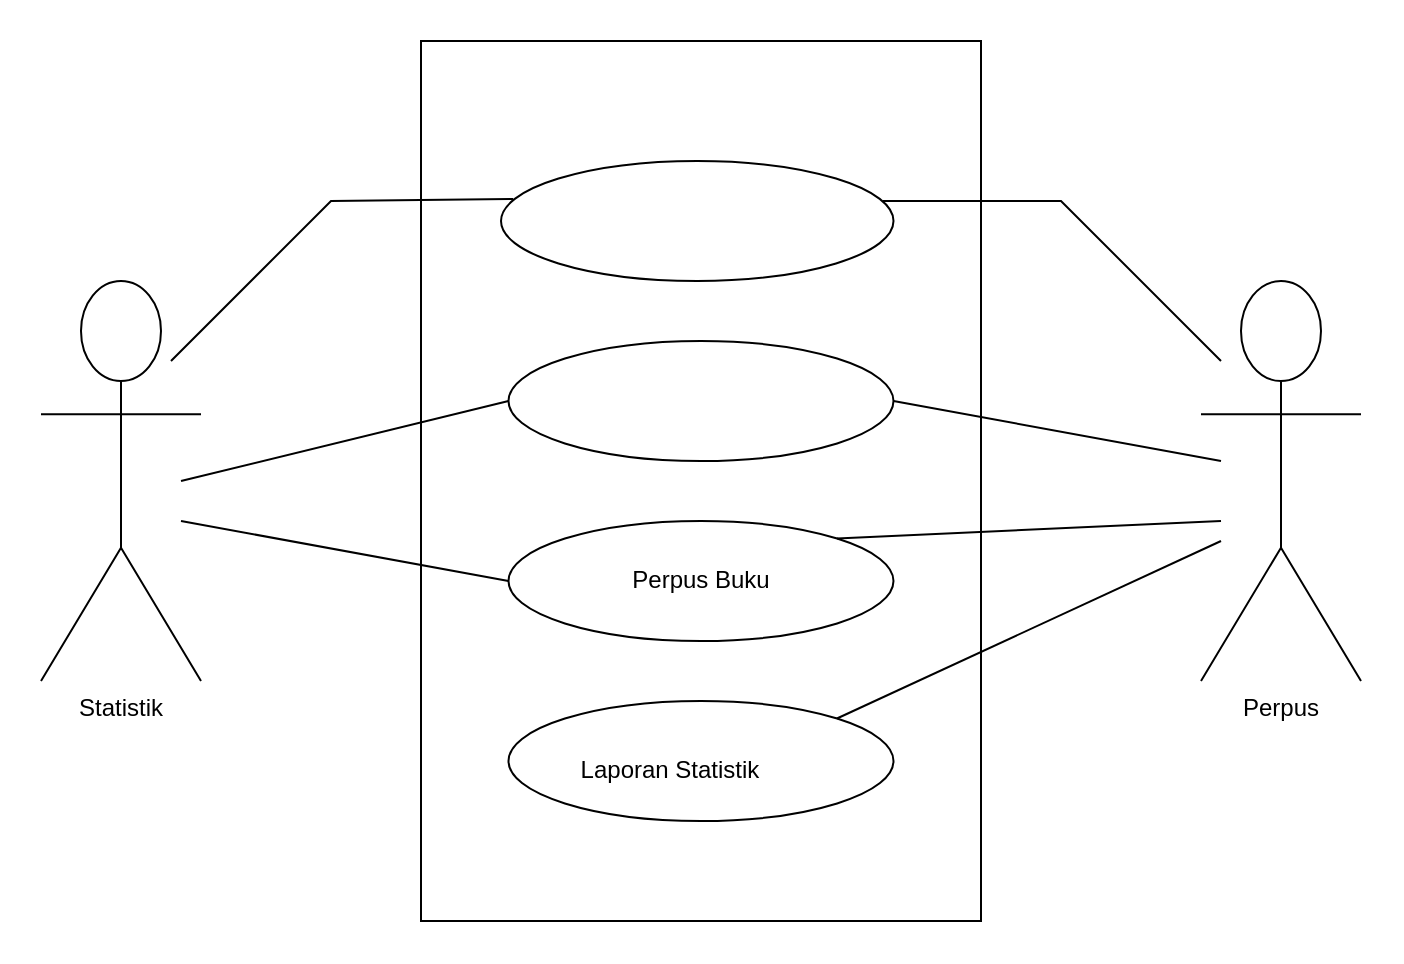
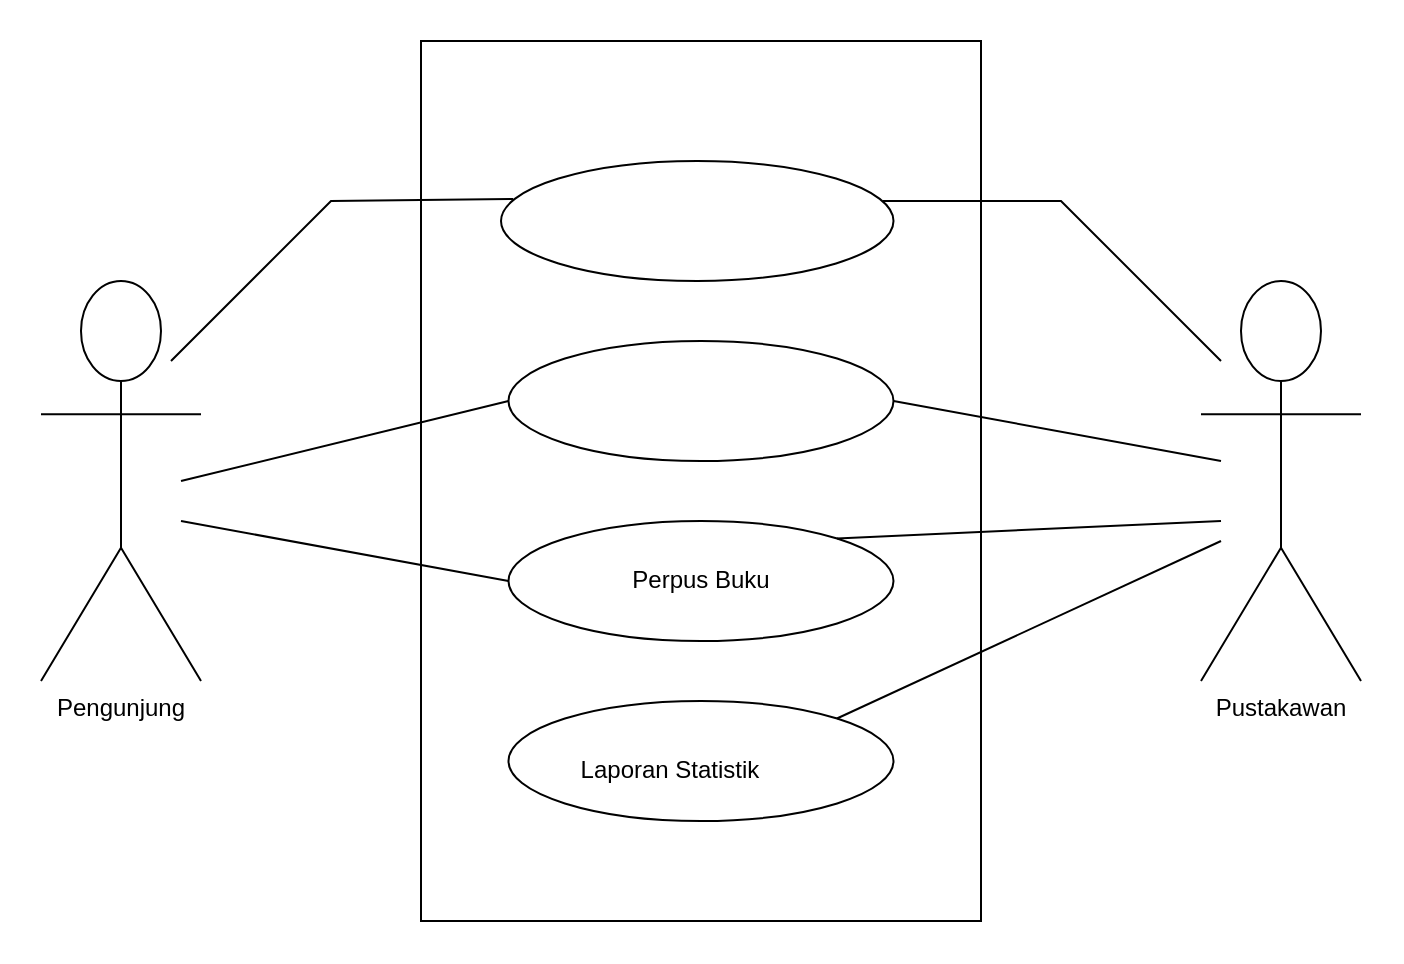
(122, 709) -> (122, 709)
(1282, 709) -> (1282, 709)
